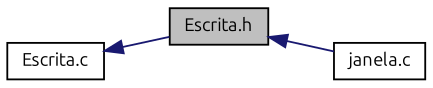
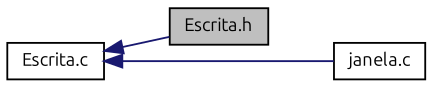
(310, 46) -> (228, 61)
